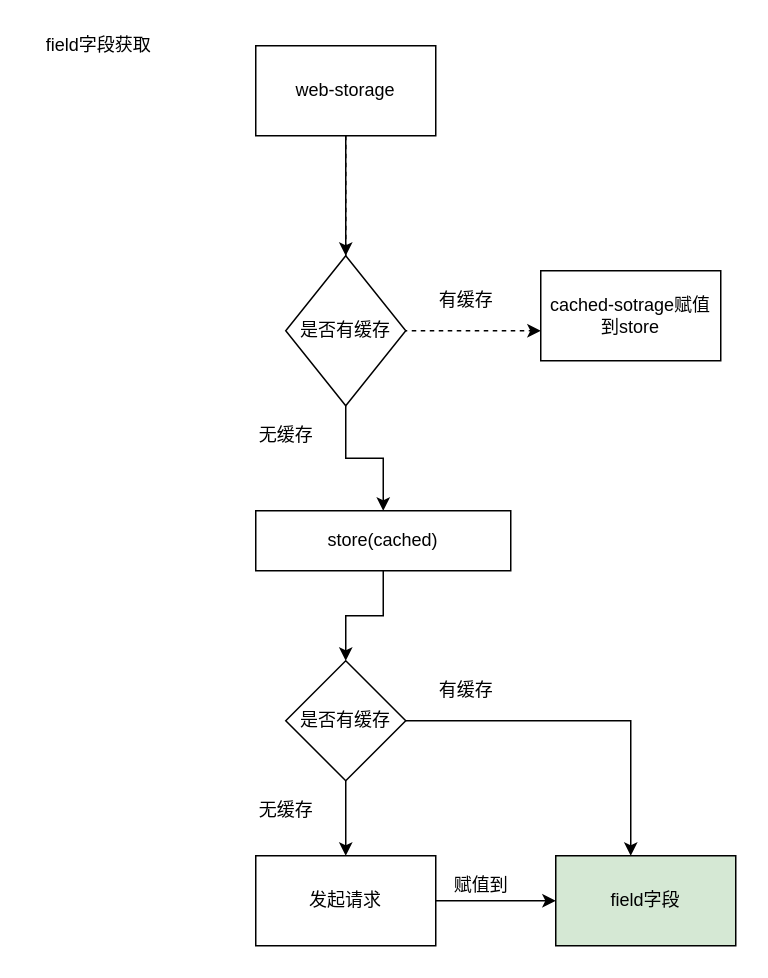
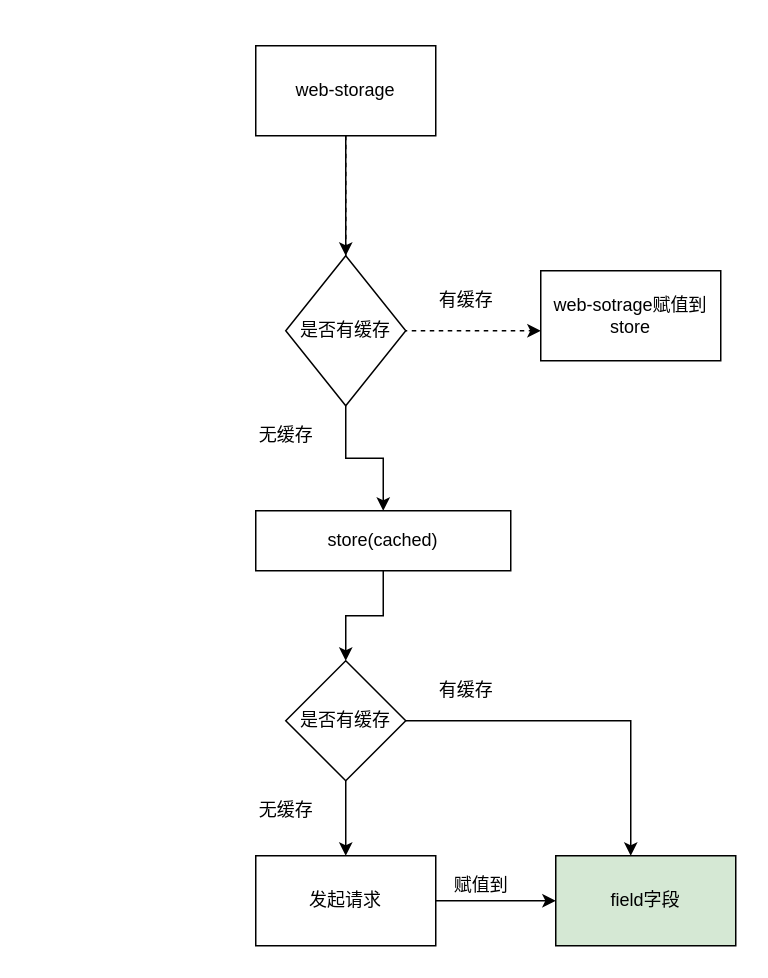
(98, 46) -> none
(631, 316) -> (631, 316)
